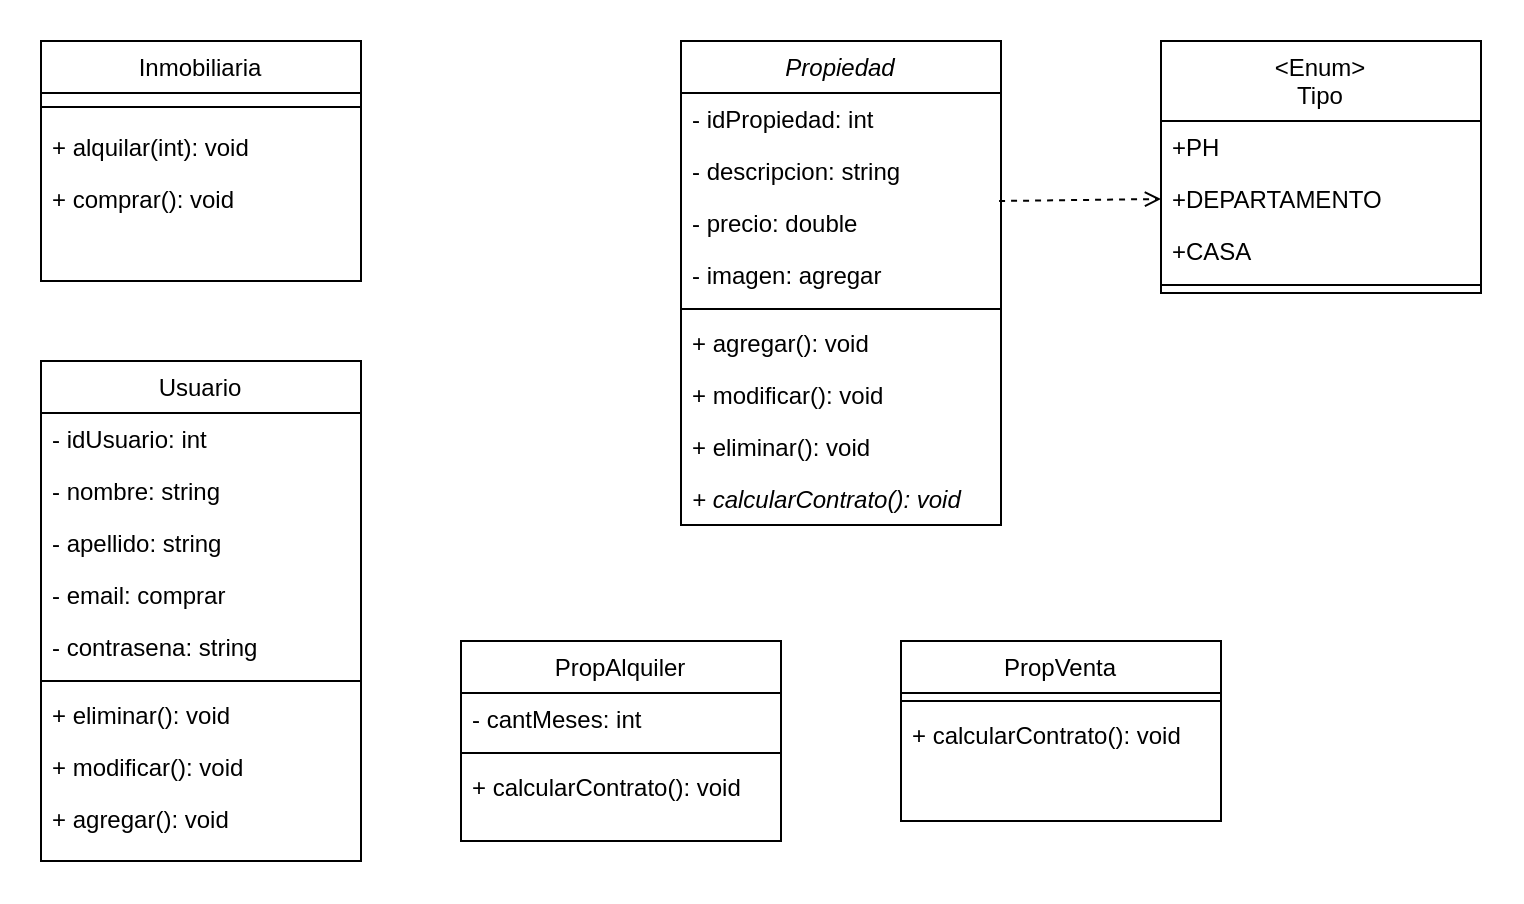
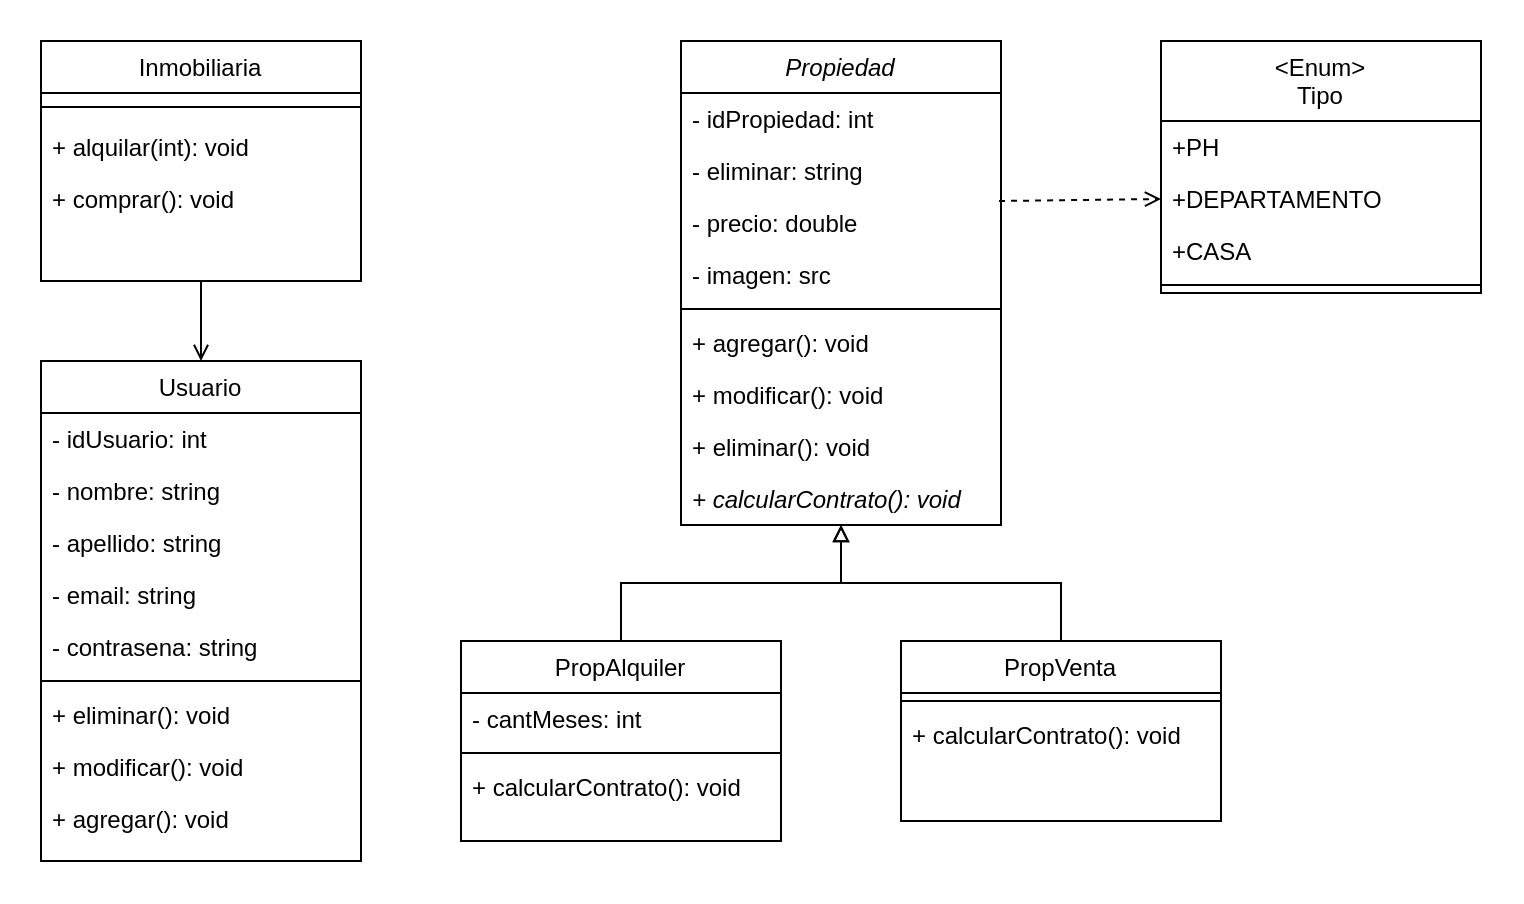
(814, 172) -> (791, 172)
(794, 276) -> (767, 276)
none -> (201, 320)
none -> (700, 583)
none -> (982, 583)
(144, 596) -> (134, 596)
